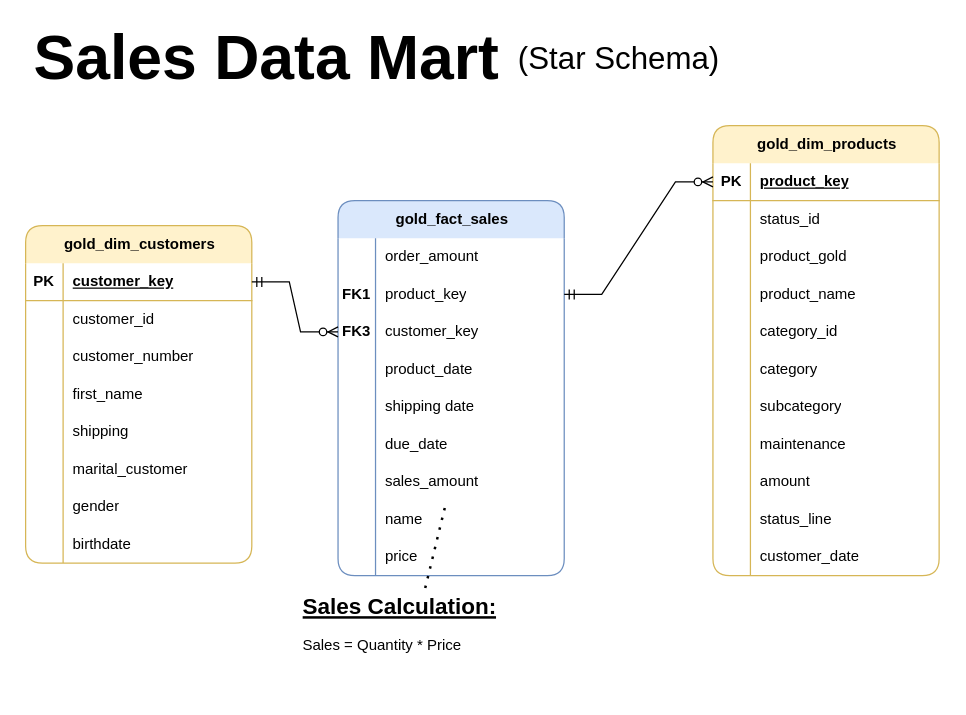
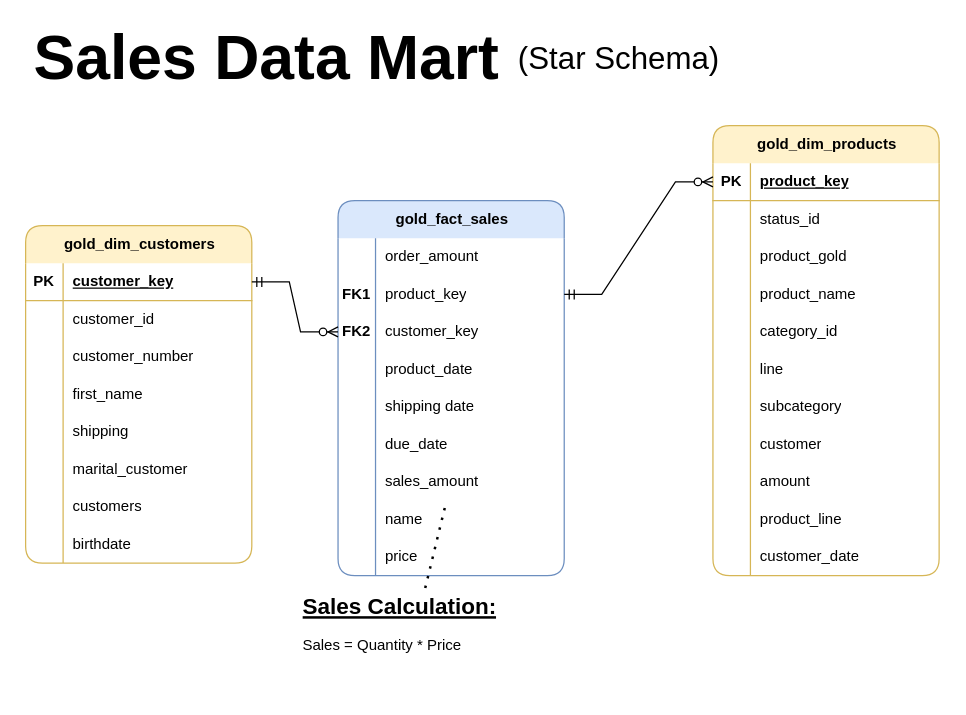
(357, 332) -> (357, 332)
(794, 369) -> (774, 369)
(805, 444) -> (794, 444)
(98, 507) -> (111, 507)
(803, 519) -> (807, 519)
